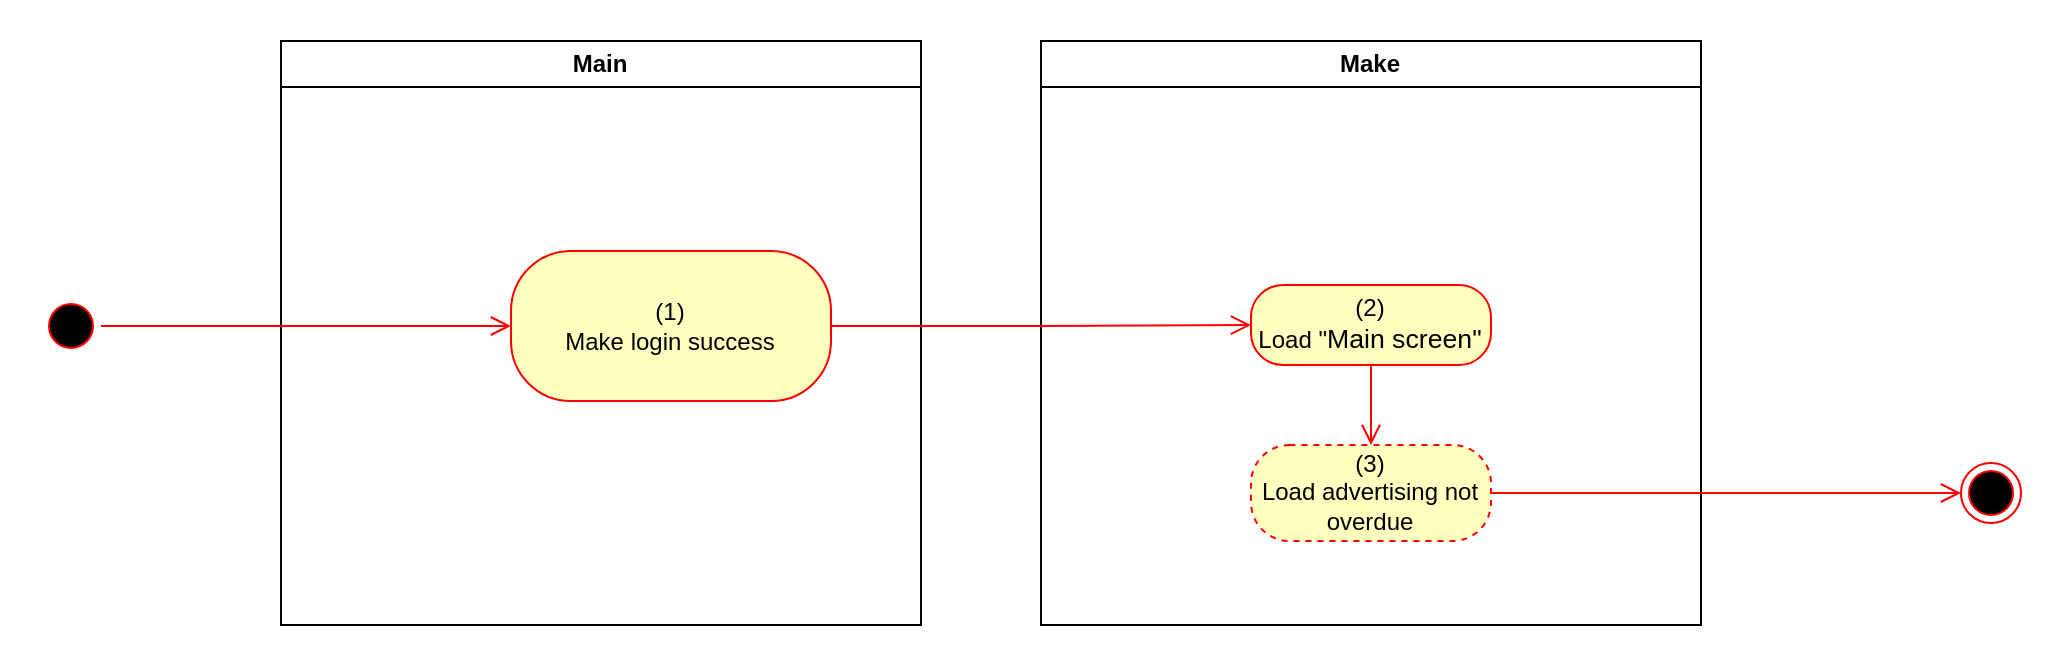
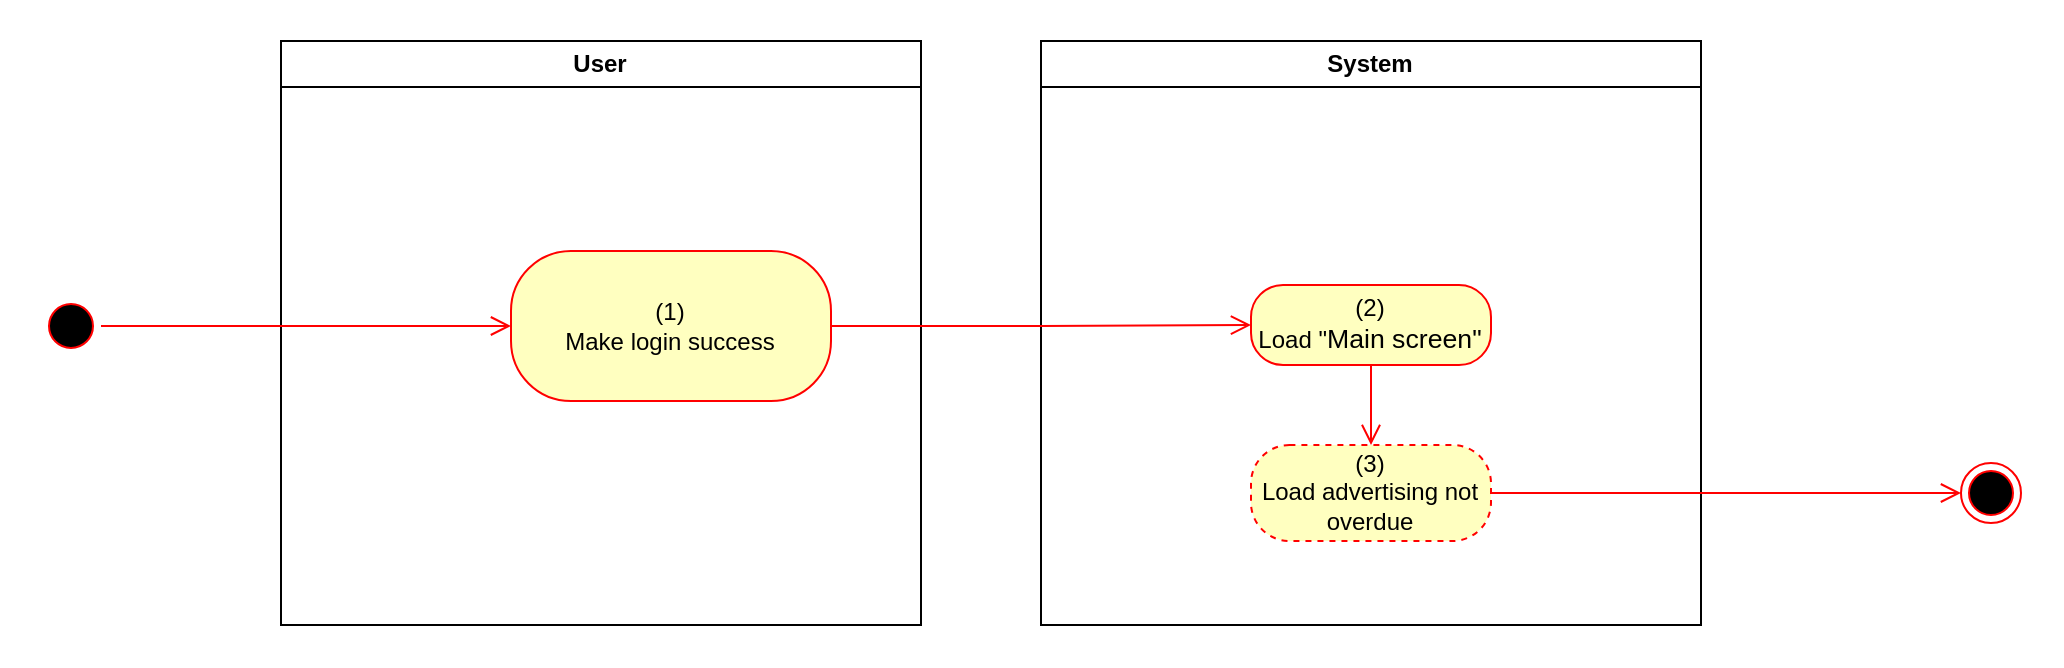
(601, 65) -> (601, 65)
(1371, 65) -> (1371, 65)
